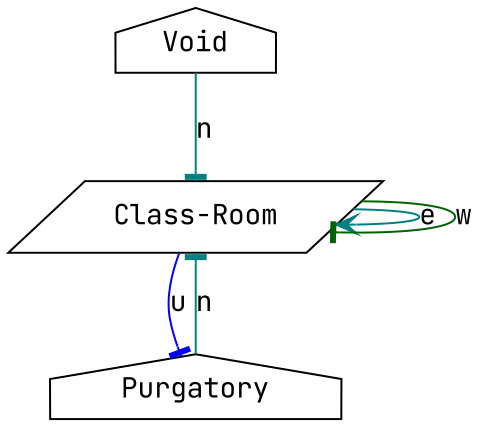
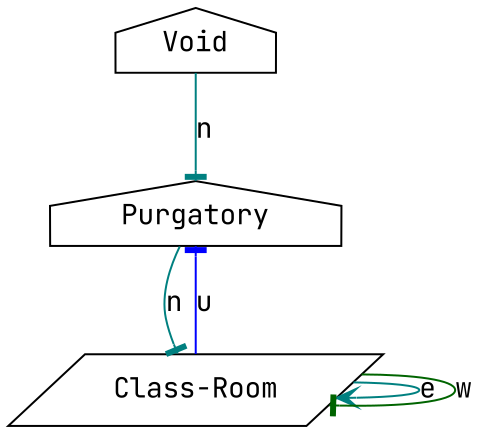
(196, 122) -> (196, 122)
